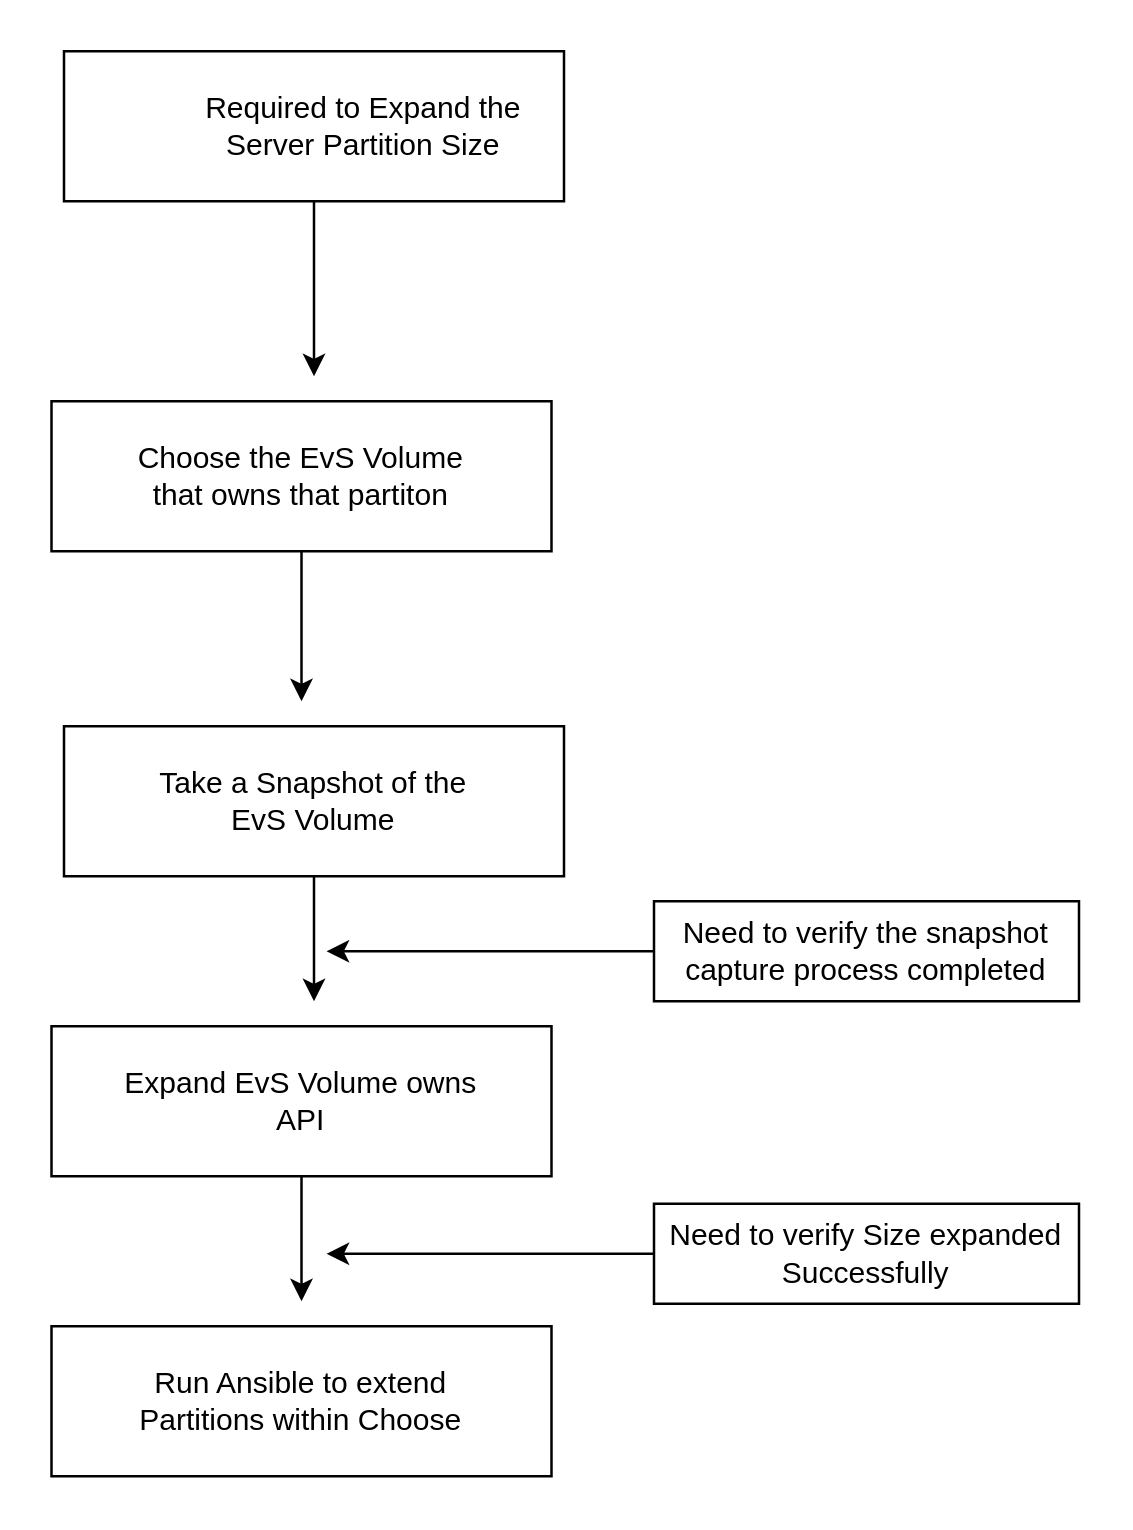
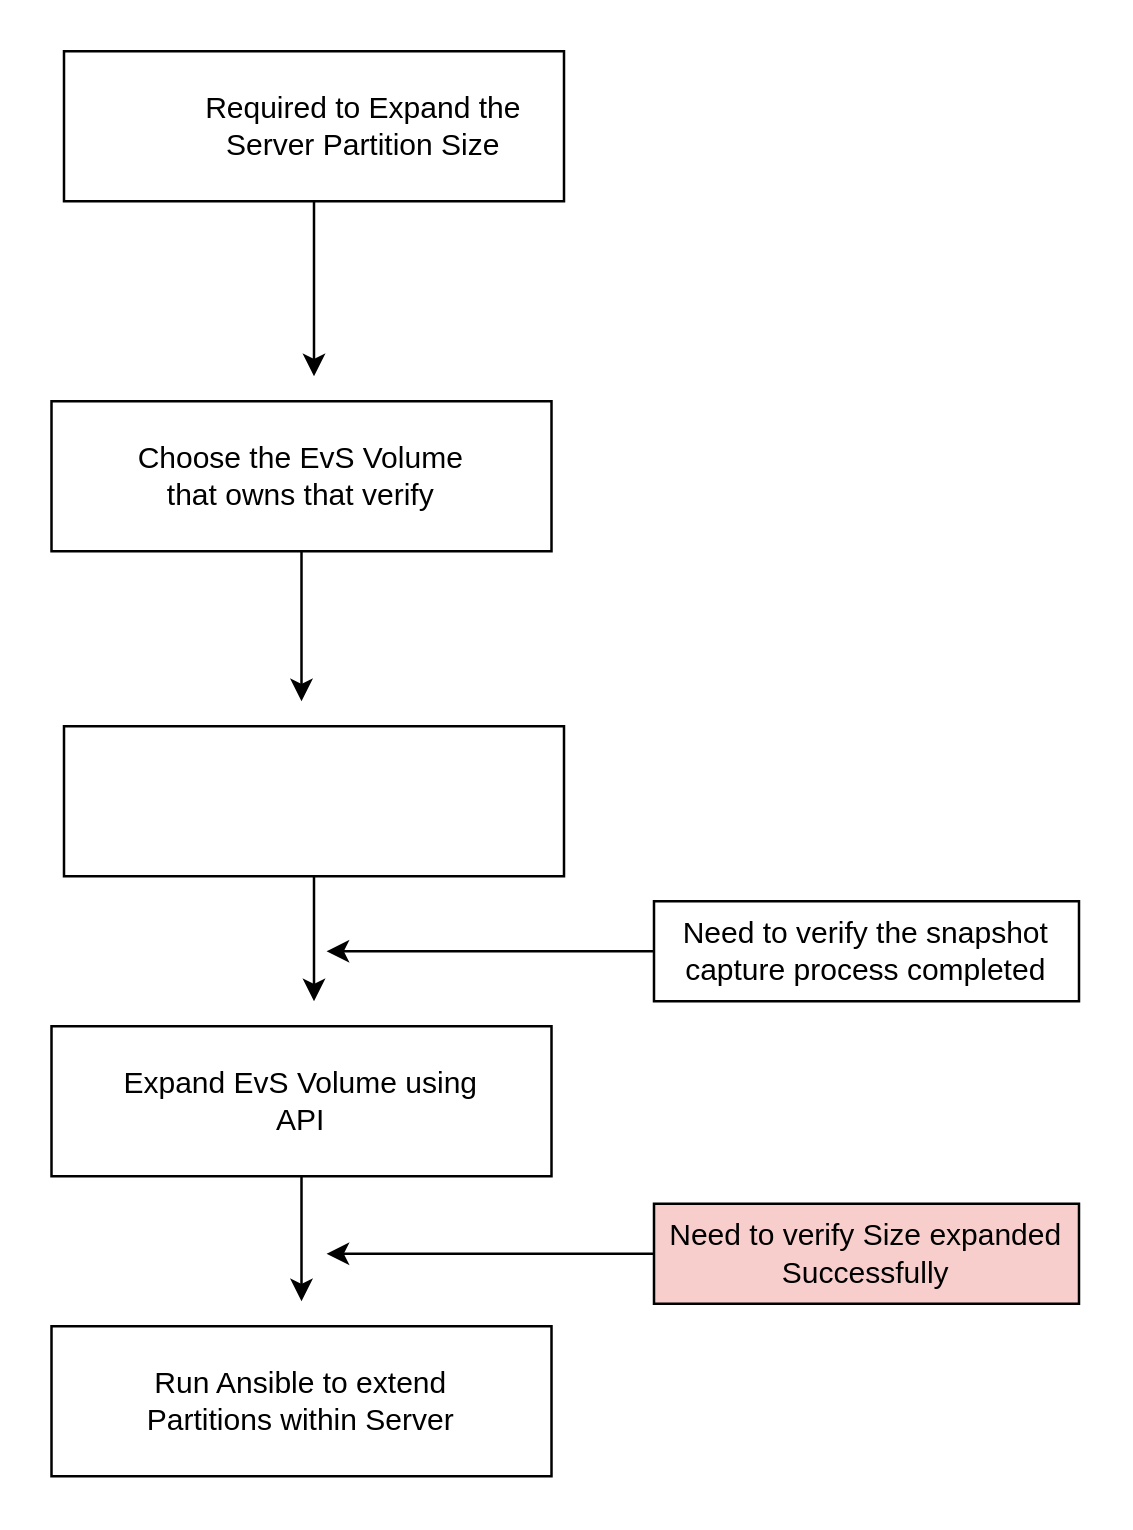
(301, 476) -> (301, 476)
(314, 801) -> none
(301, 1101) -> (301, 1101)
(866, 1254) -> (866, 1254)
(301, 1401) -> (301, 1401)
